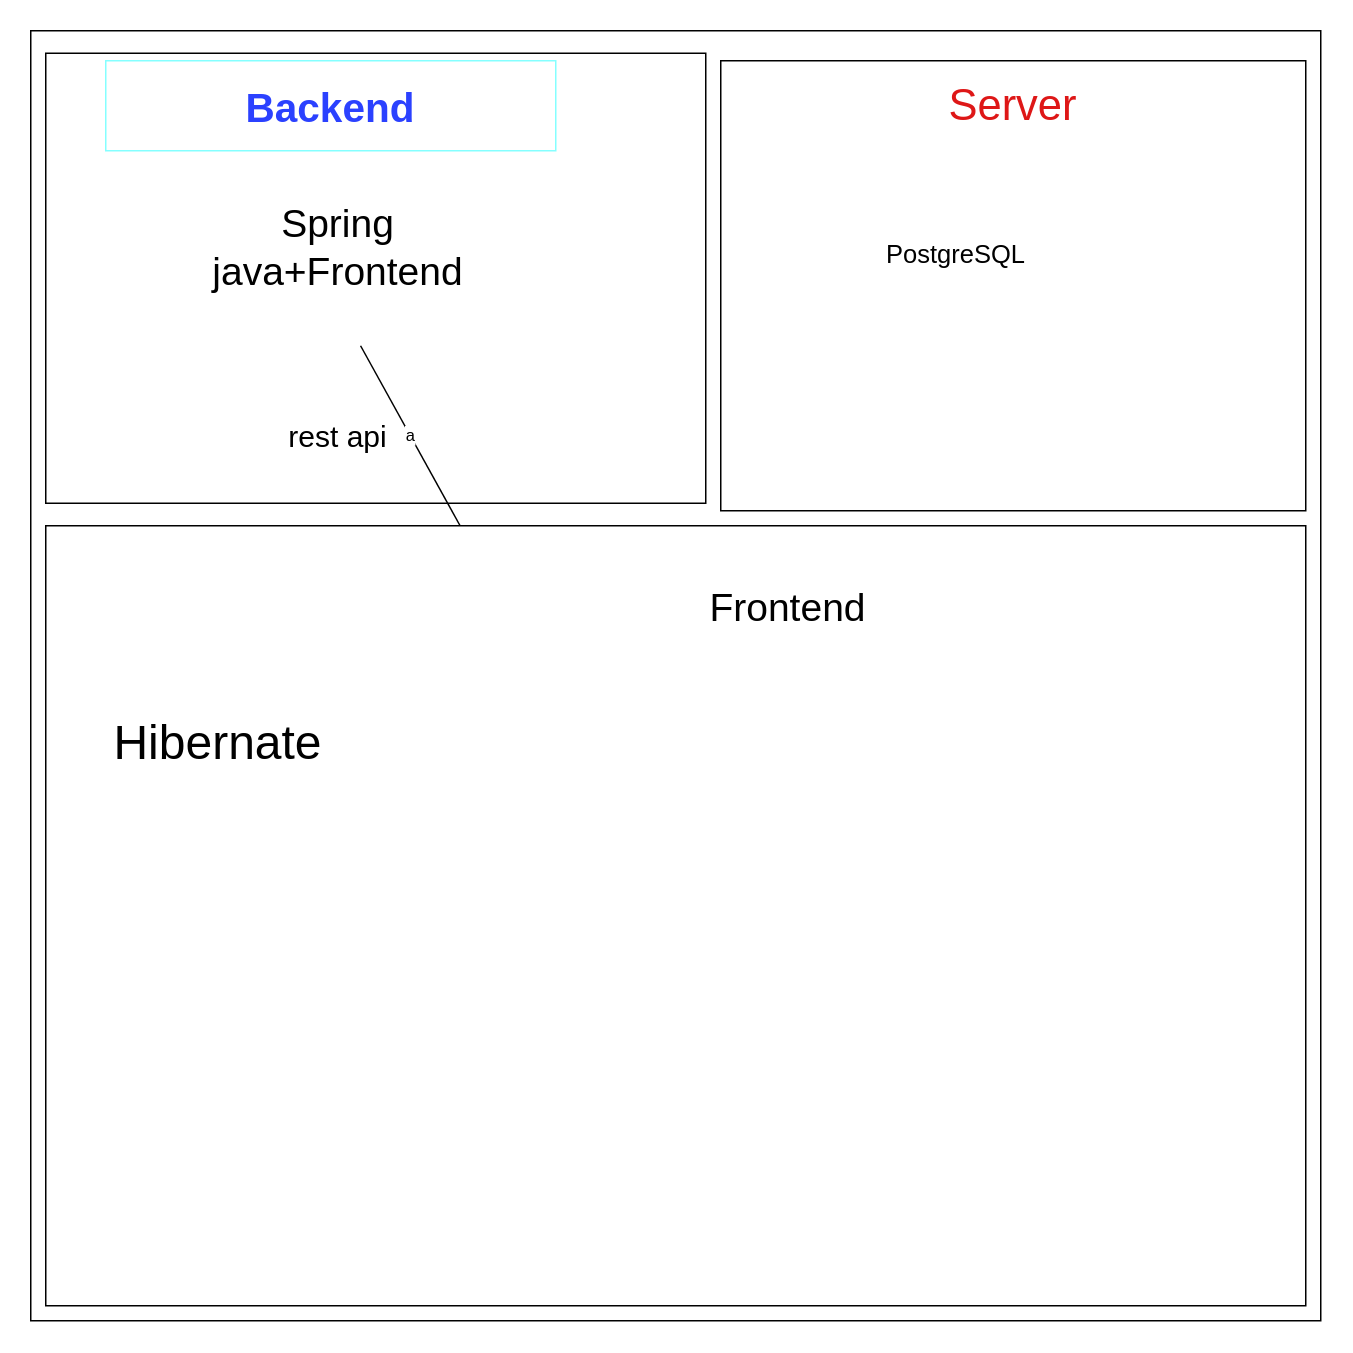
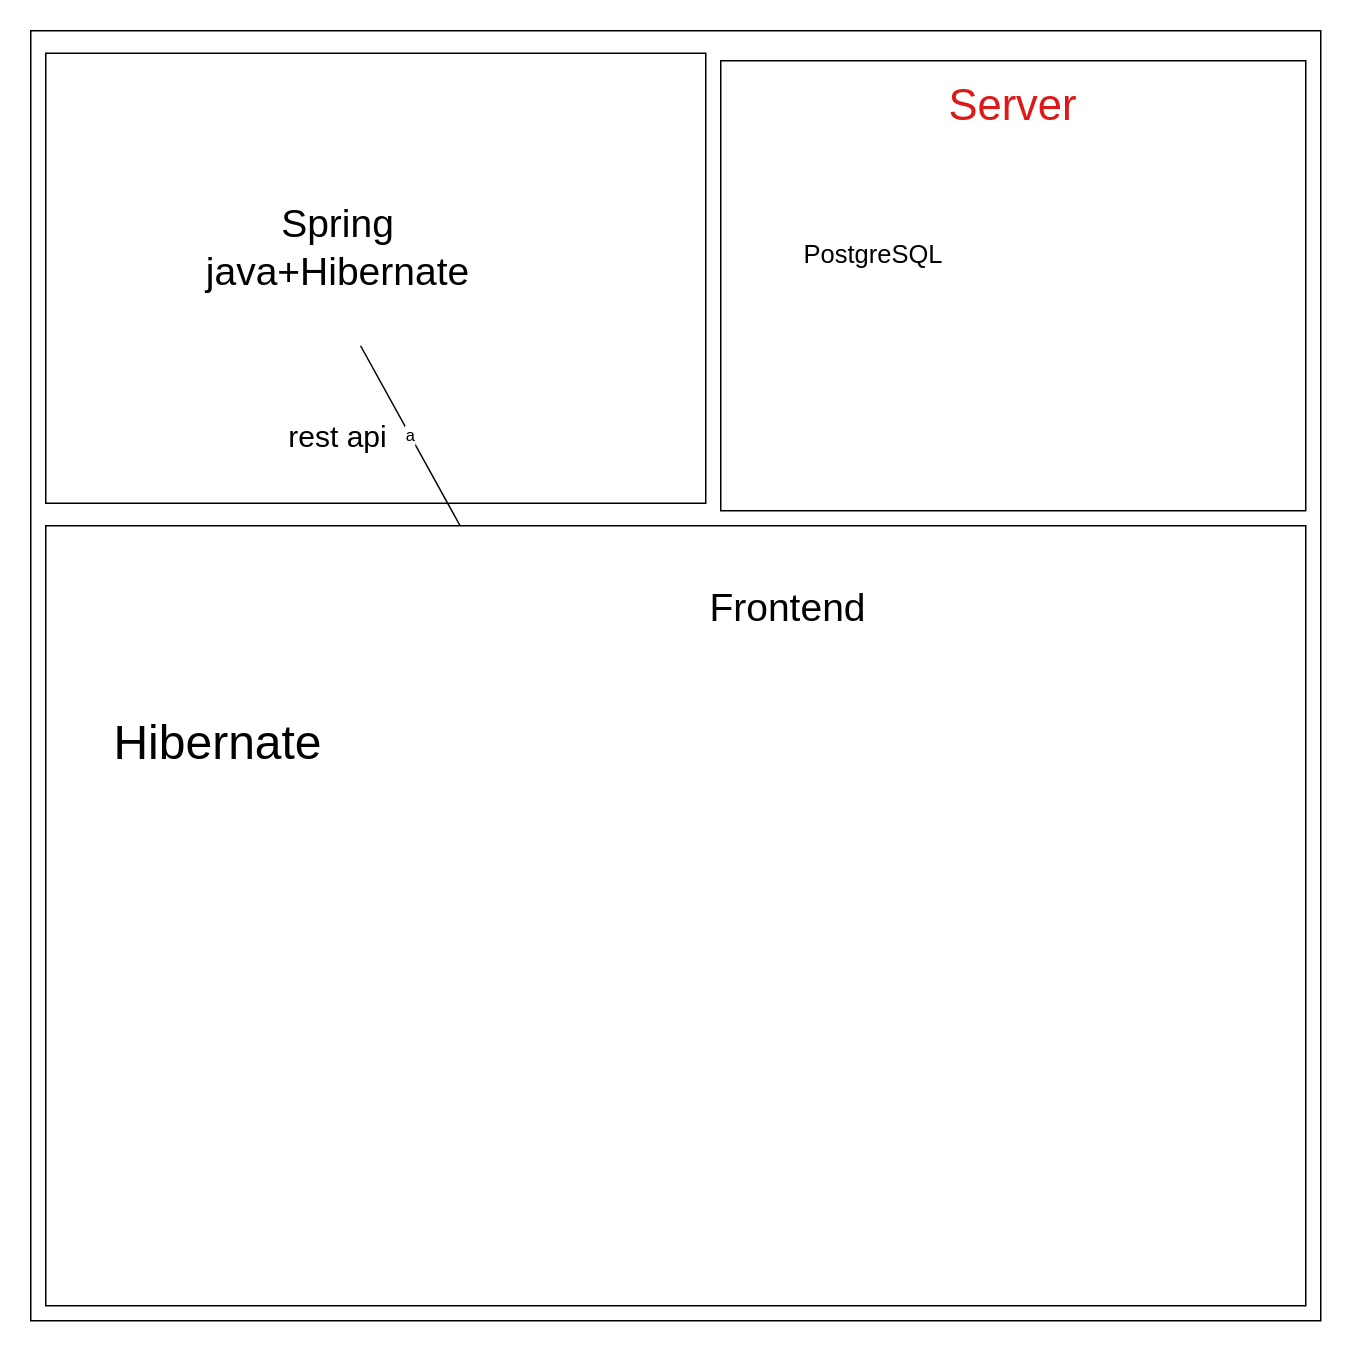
(331, 106) -> none
(338, 248) -> (338, 248)
(956, 256) -> (874, 256)
